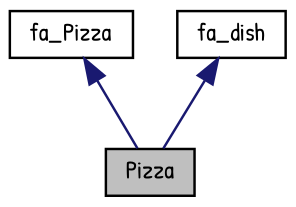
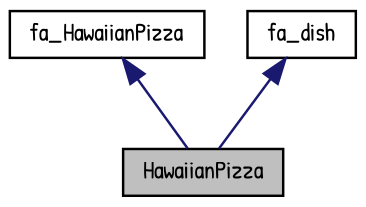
(71, 34) -> (107, 34)
(150, 172) -> (203, 172)
